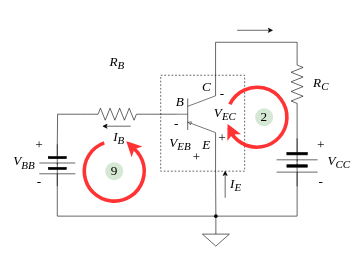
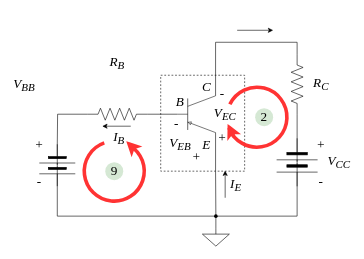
(24, 163) -> (24, 85)
